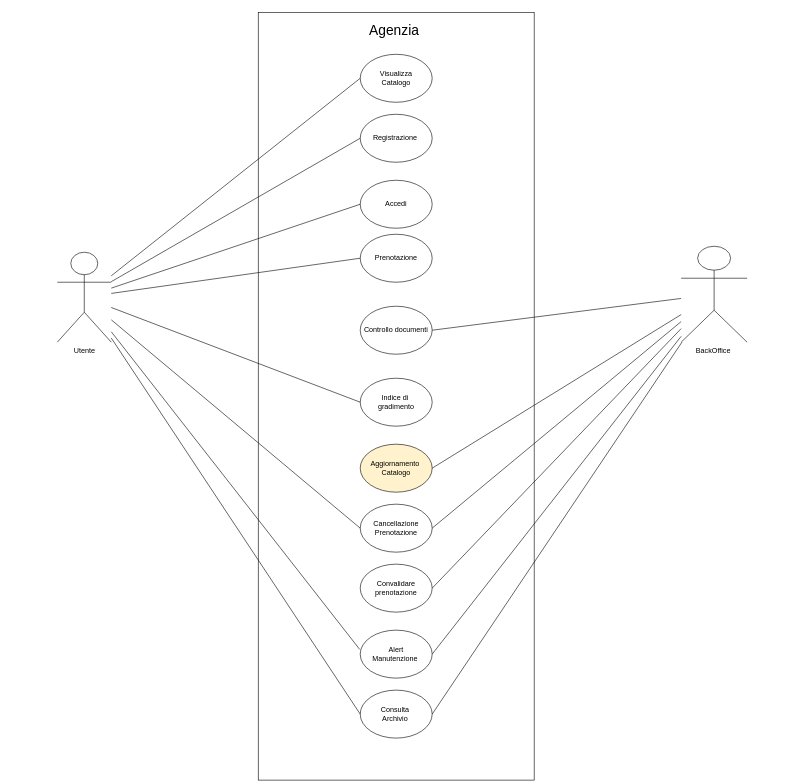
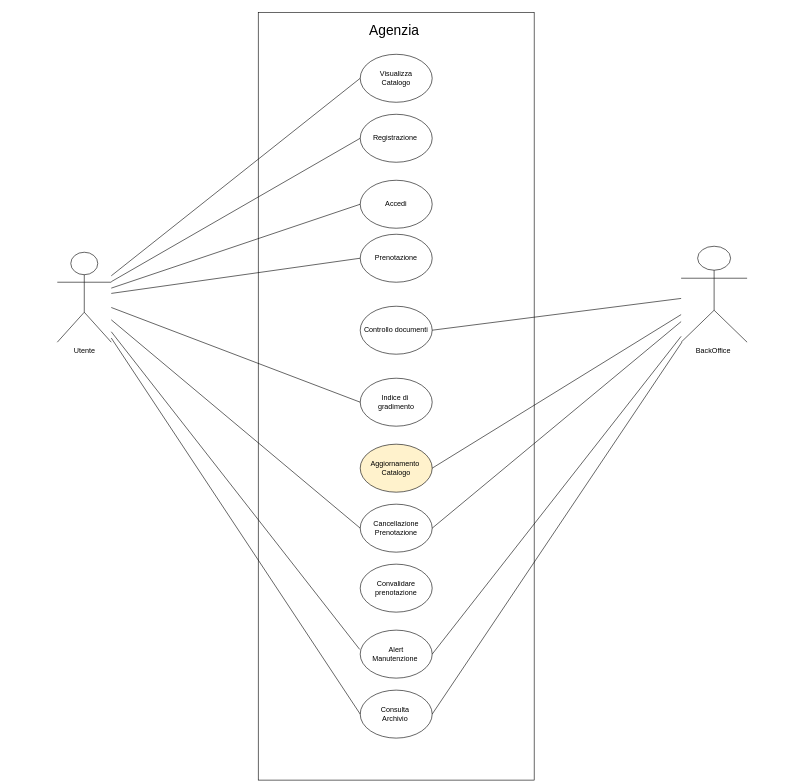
(556, 459) -> none
